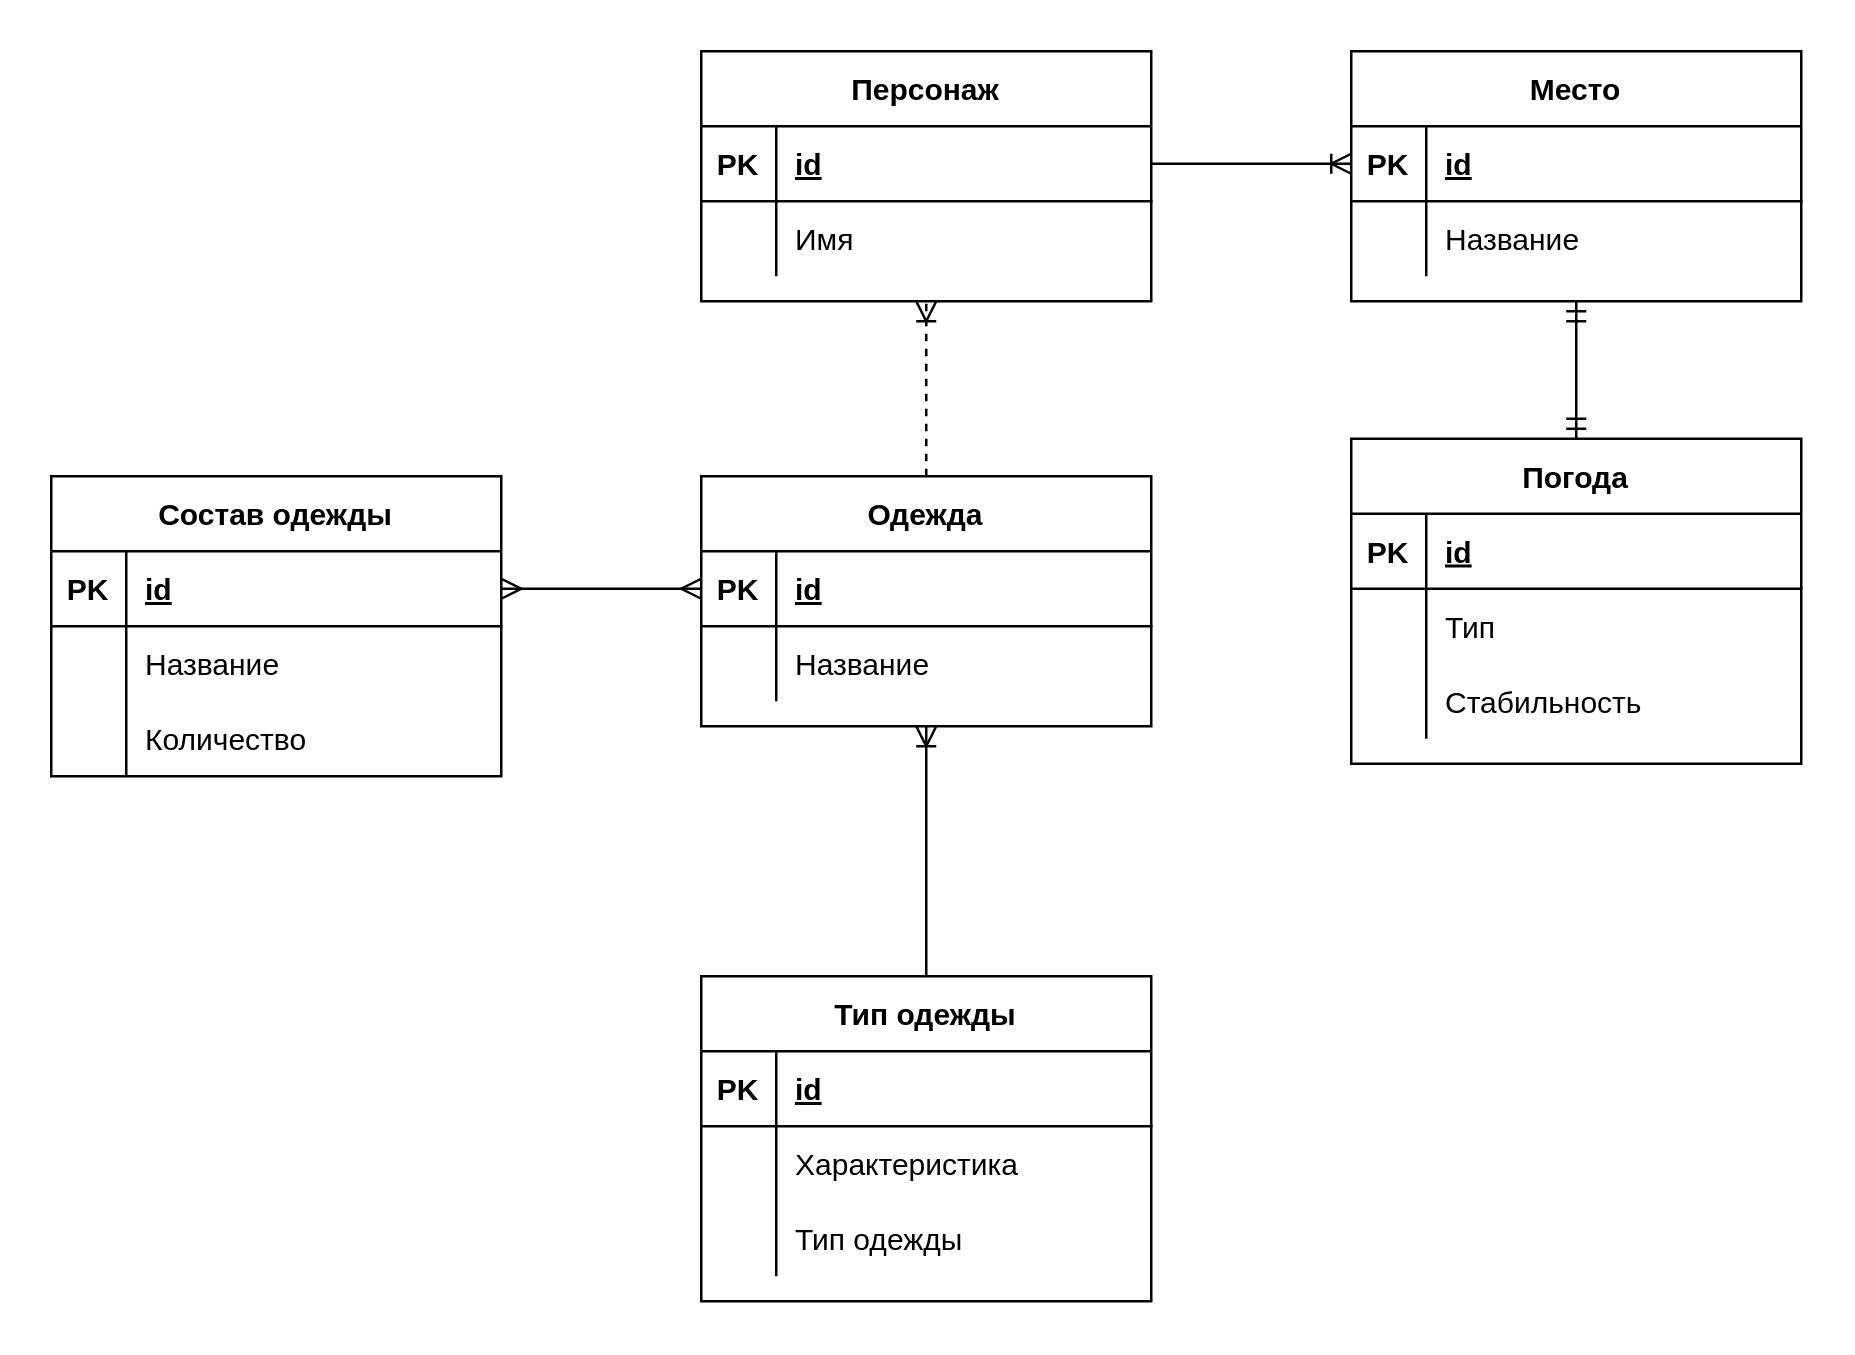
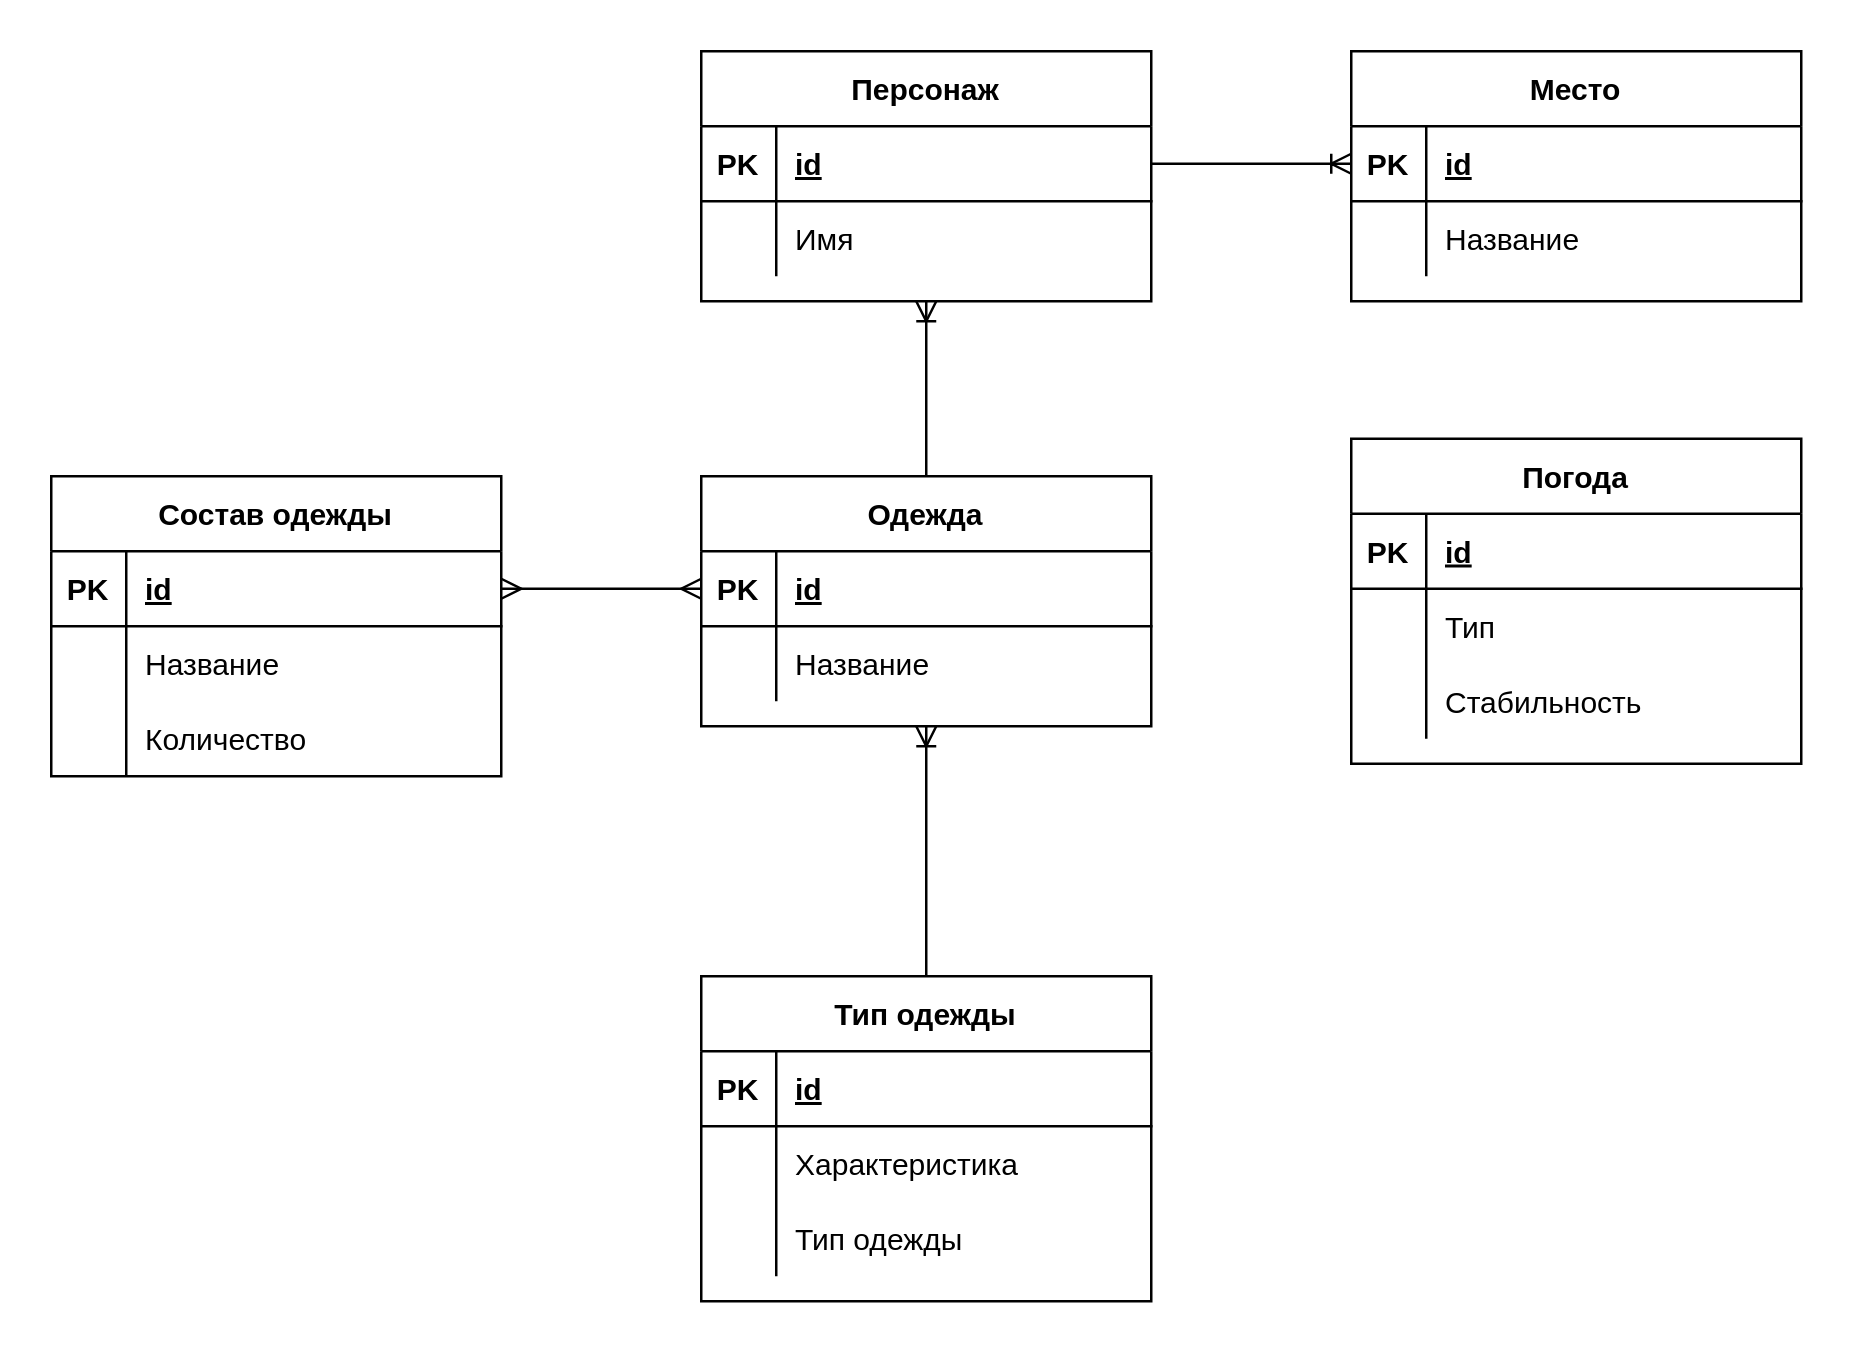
(1576, 373) -> none
(926, 390) -> (926, 390)
